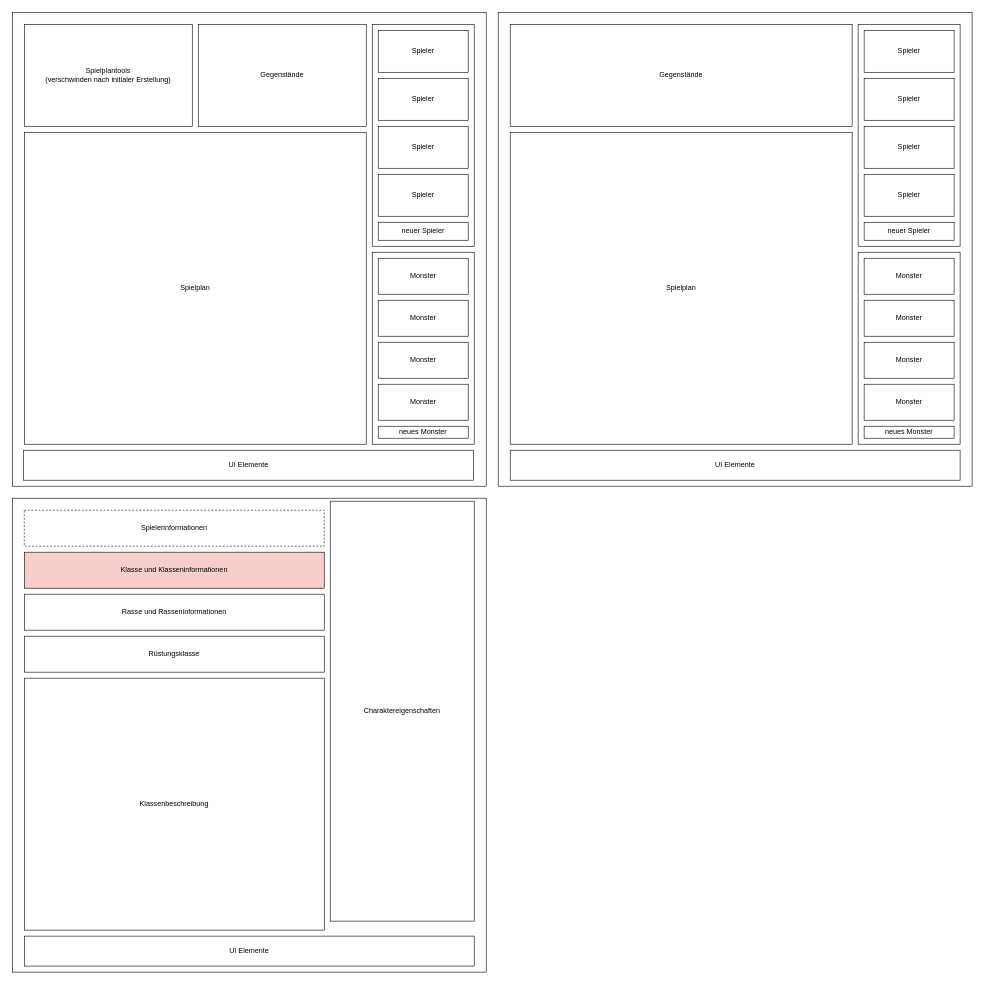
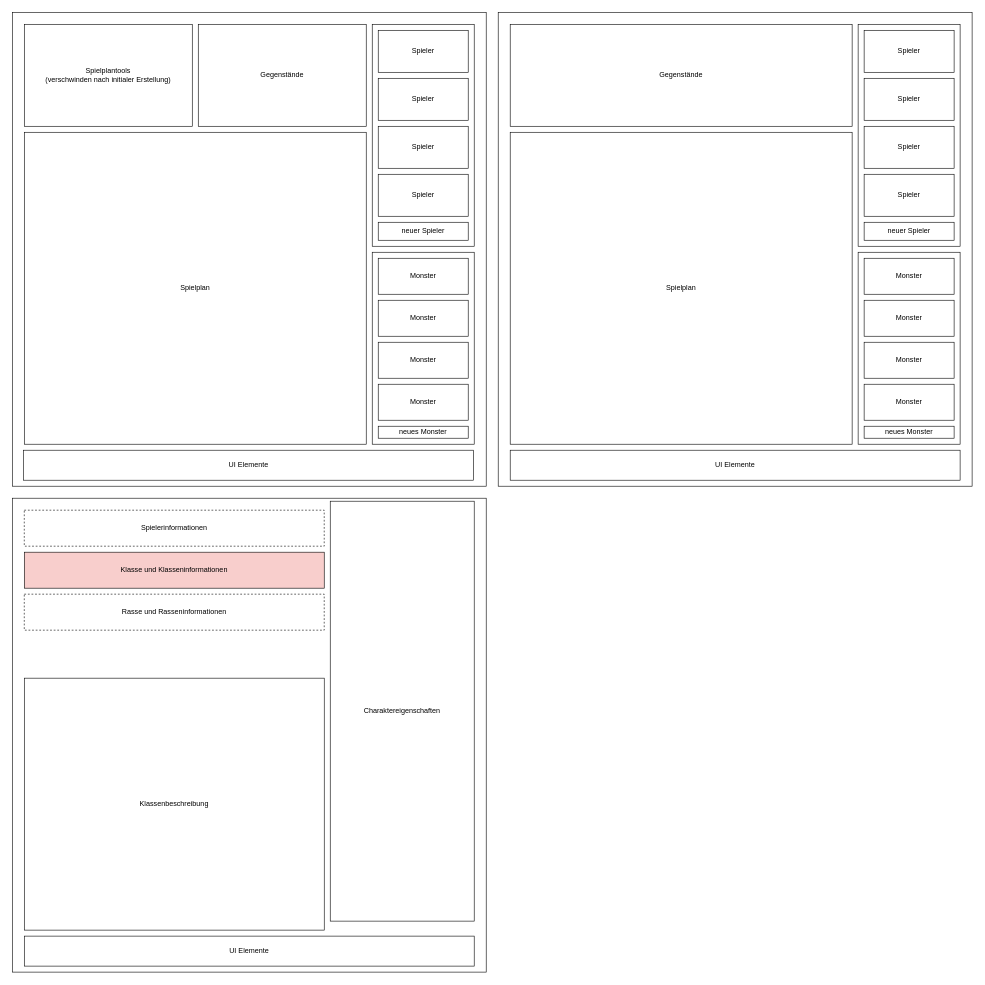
(174, 612) -> (174, 612)
(174, 654) -> none
